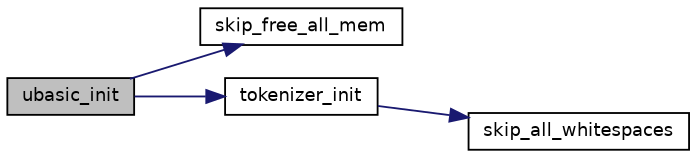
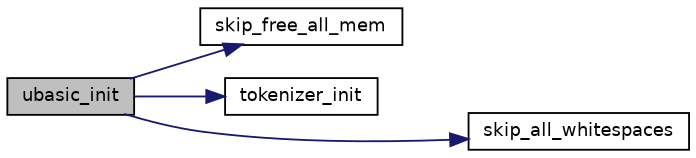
(414, 111) -> (286, 139)
